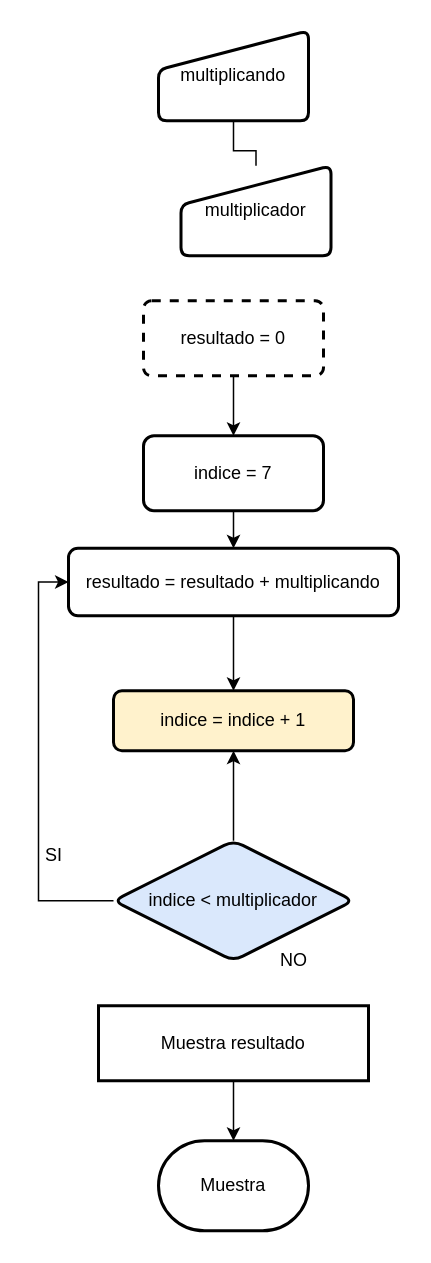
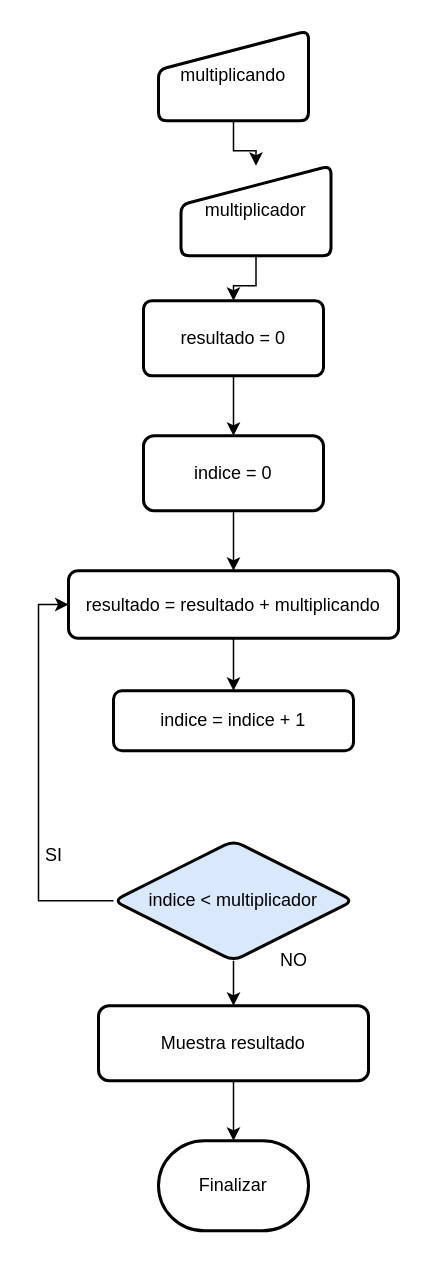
(256, 153) -> (253, 151)
none -> (256, 284)
(233, 338) -> (233, 338)
(233, 473) -> (233, 473)
(233, 582) -> (233, 605)
(233, 721) -> (233, 721)
(233, 801) -> (233, 989)
(233, 1043) -> (233, 1043)
(233, 1186) -> (233, 1186)
